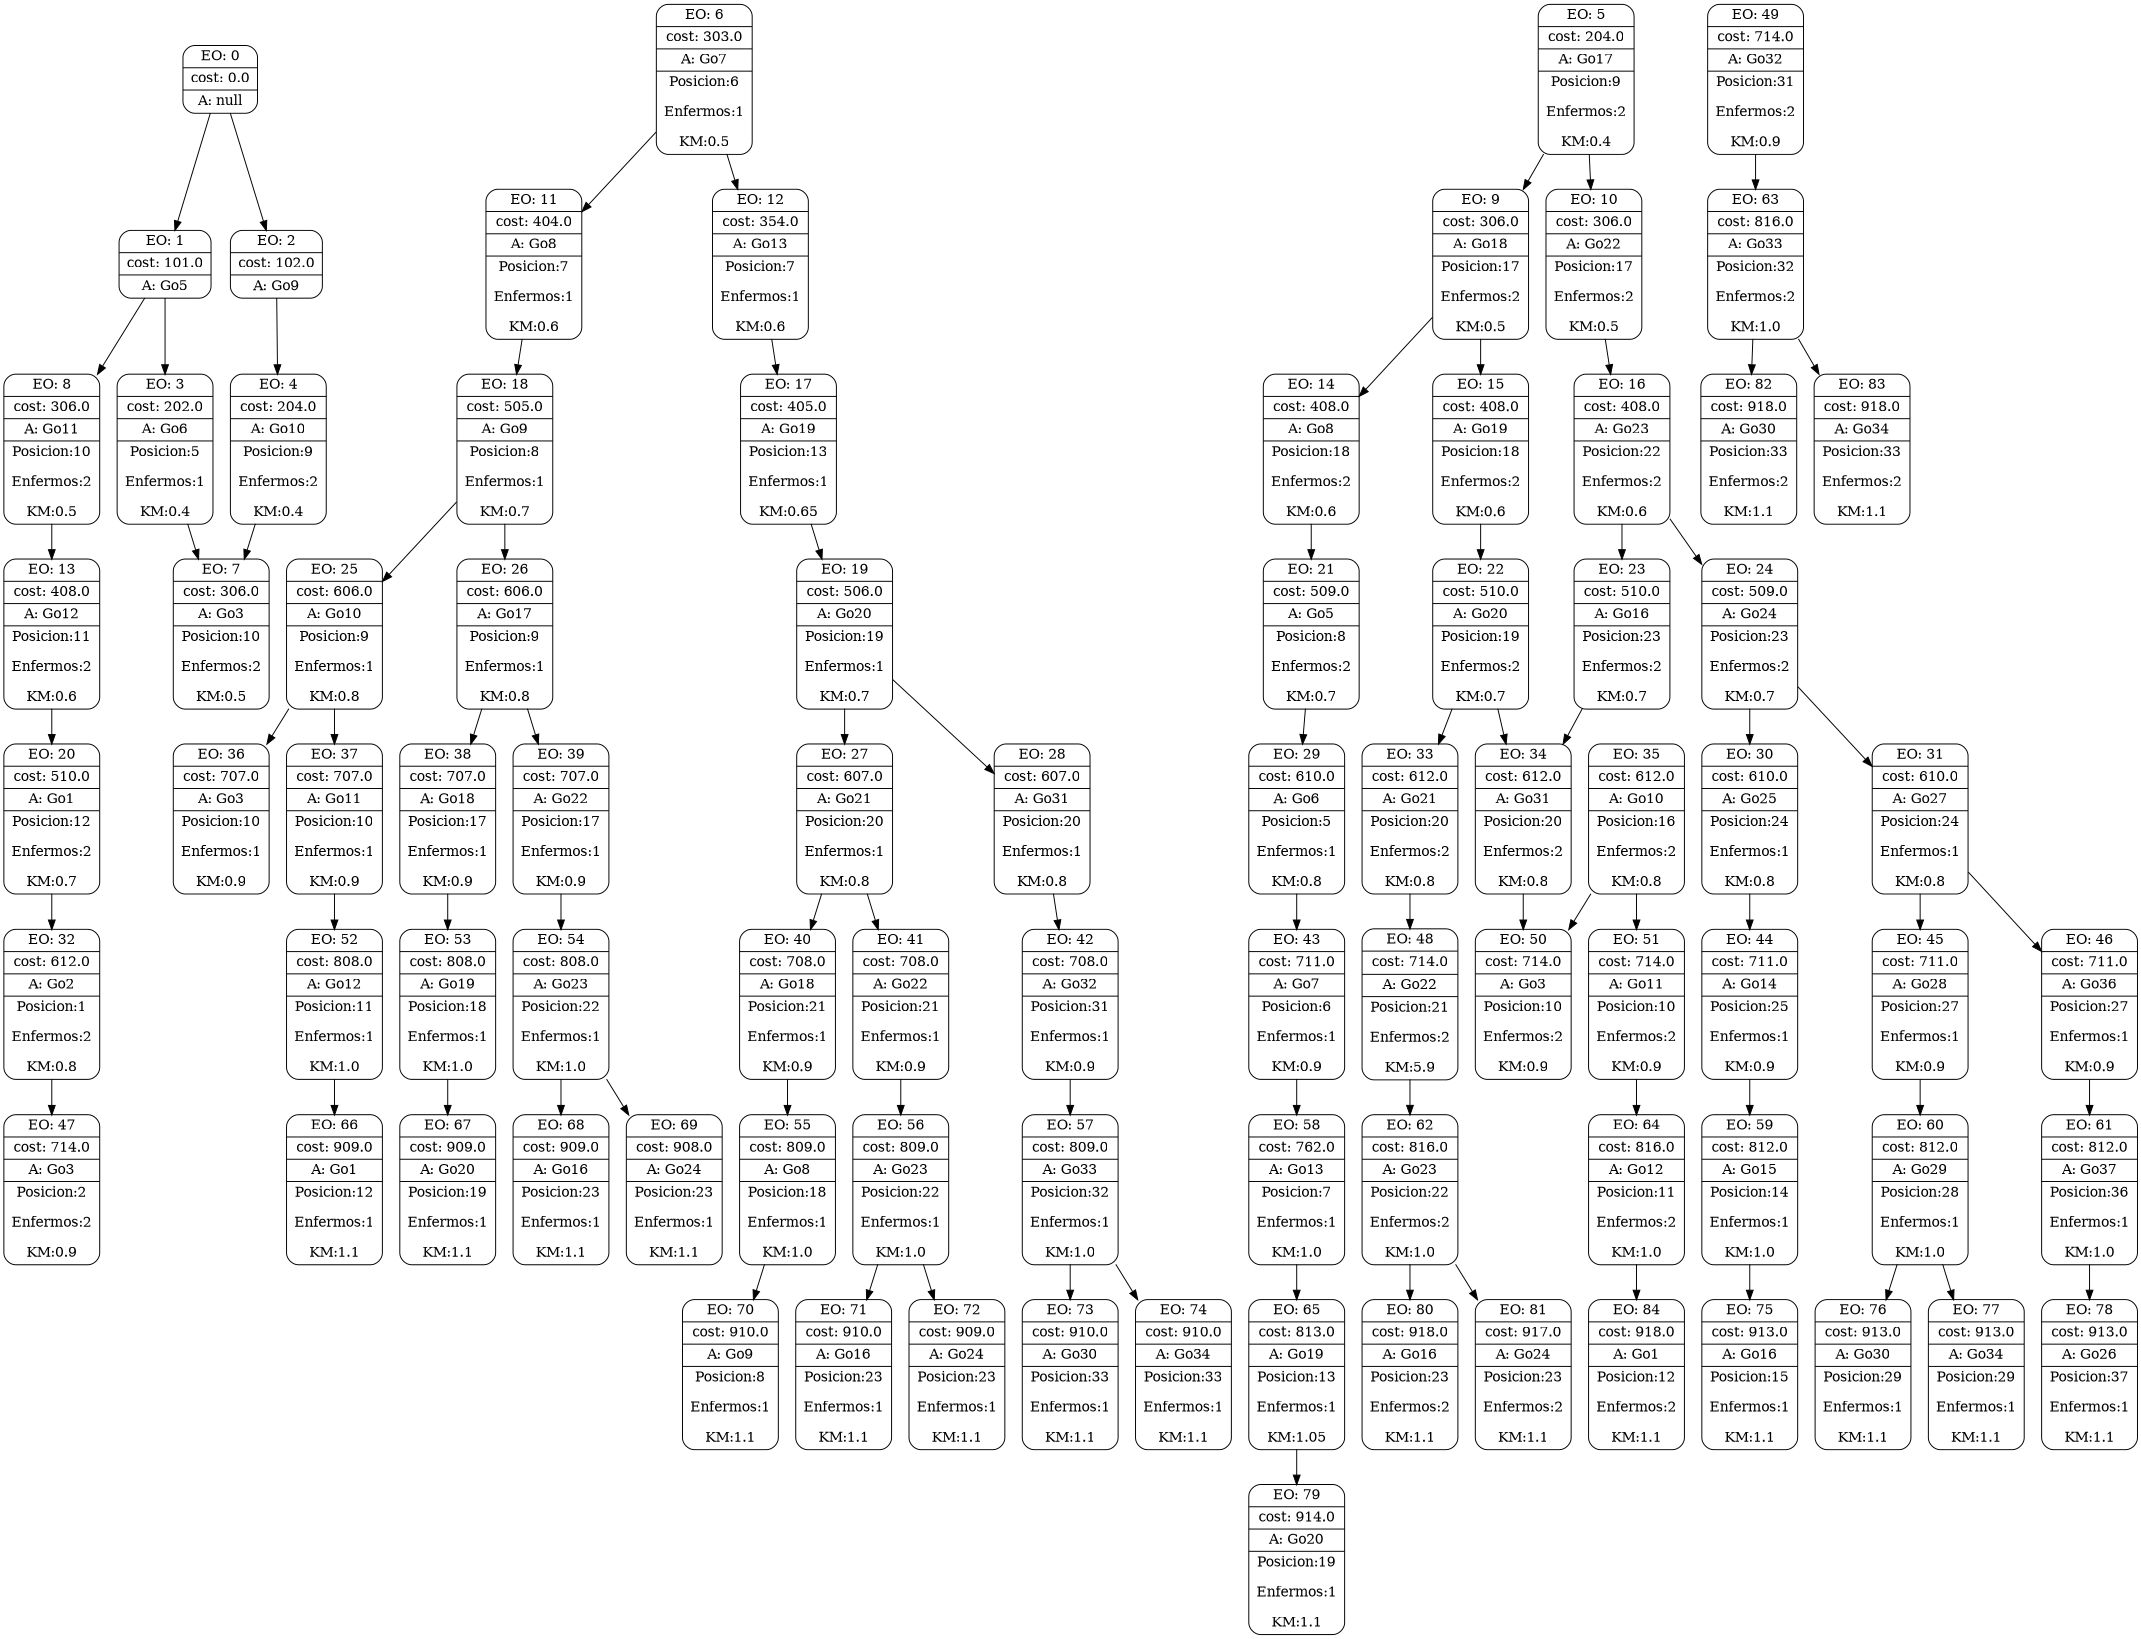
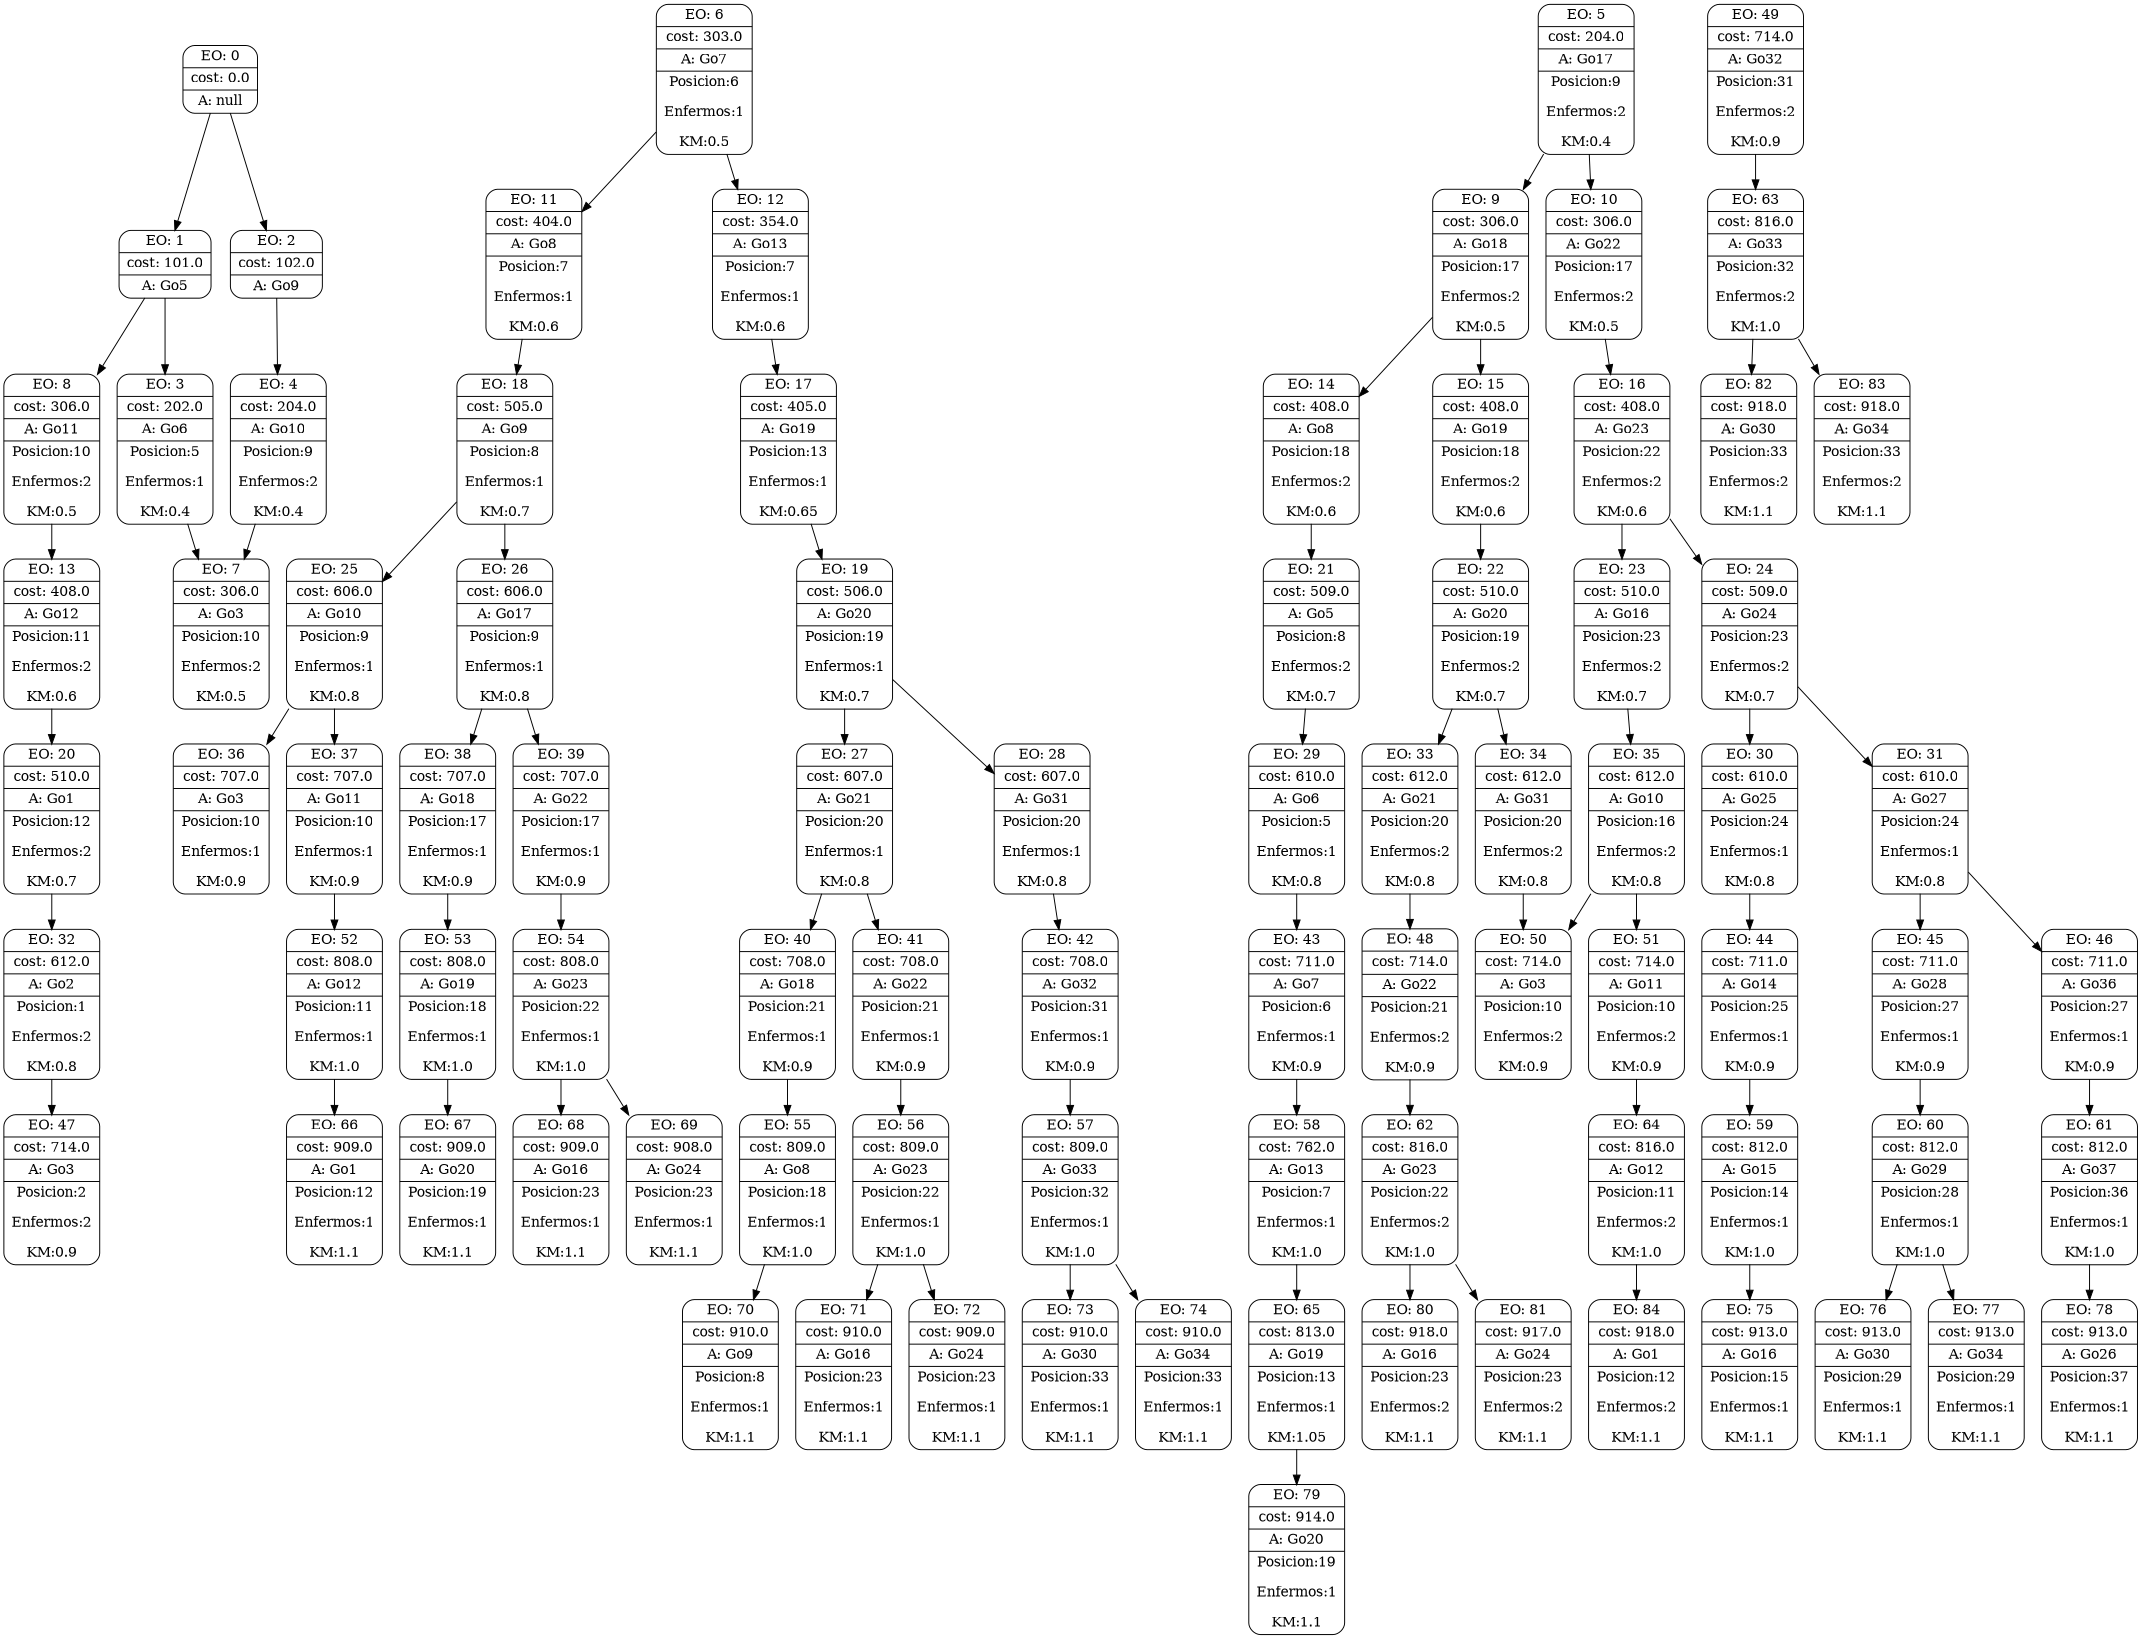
(1575, 722) -> (1629, 722)
(1410, 1068) -> (1410, 1068)
